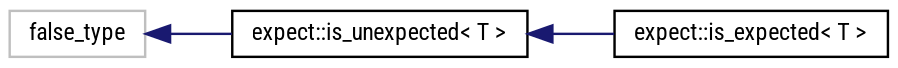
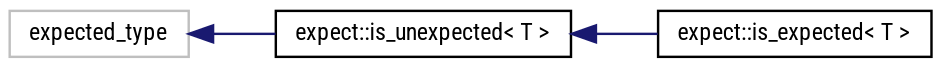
(77, 34) -> (99, 34)
